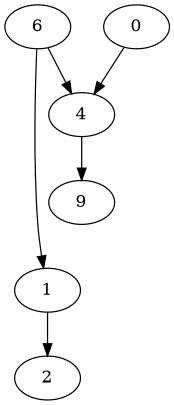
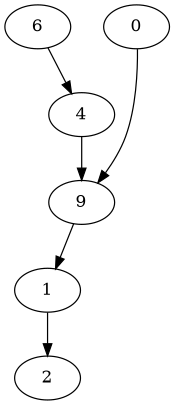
(112, 66) -> (132, 114)
(35, 153) -> (67, 241)
